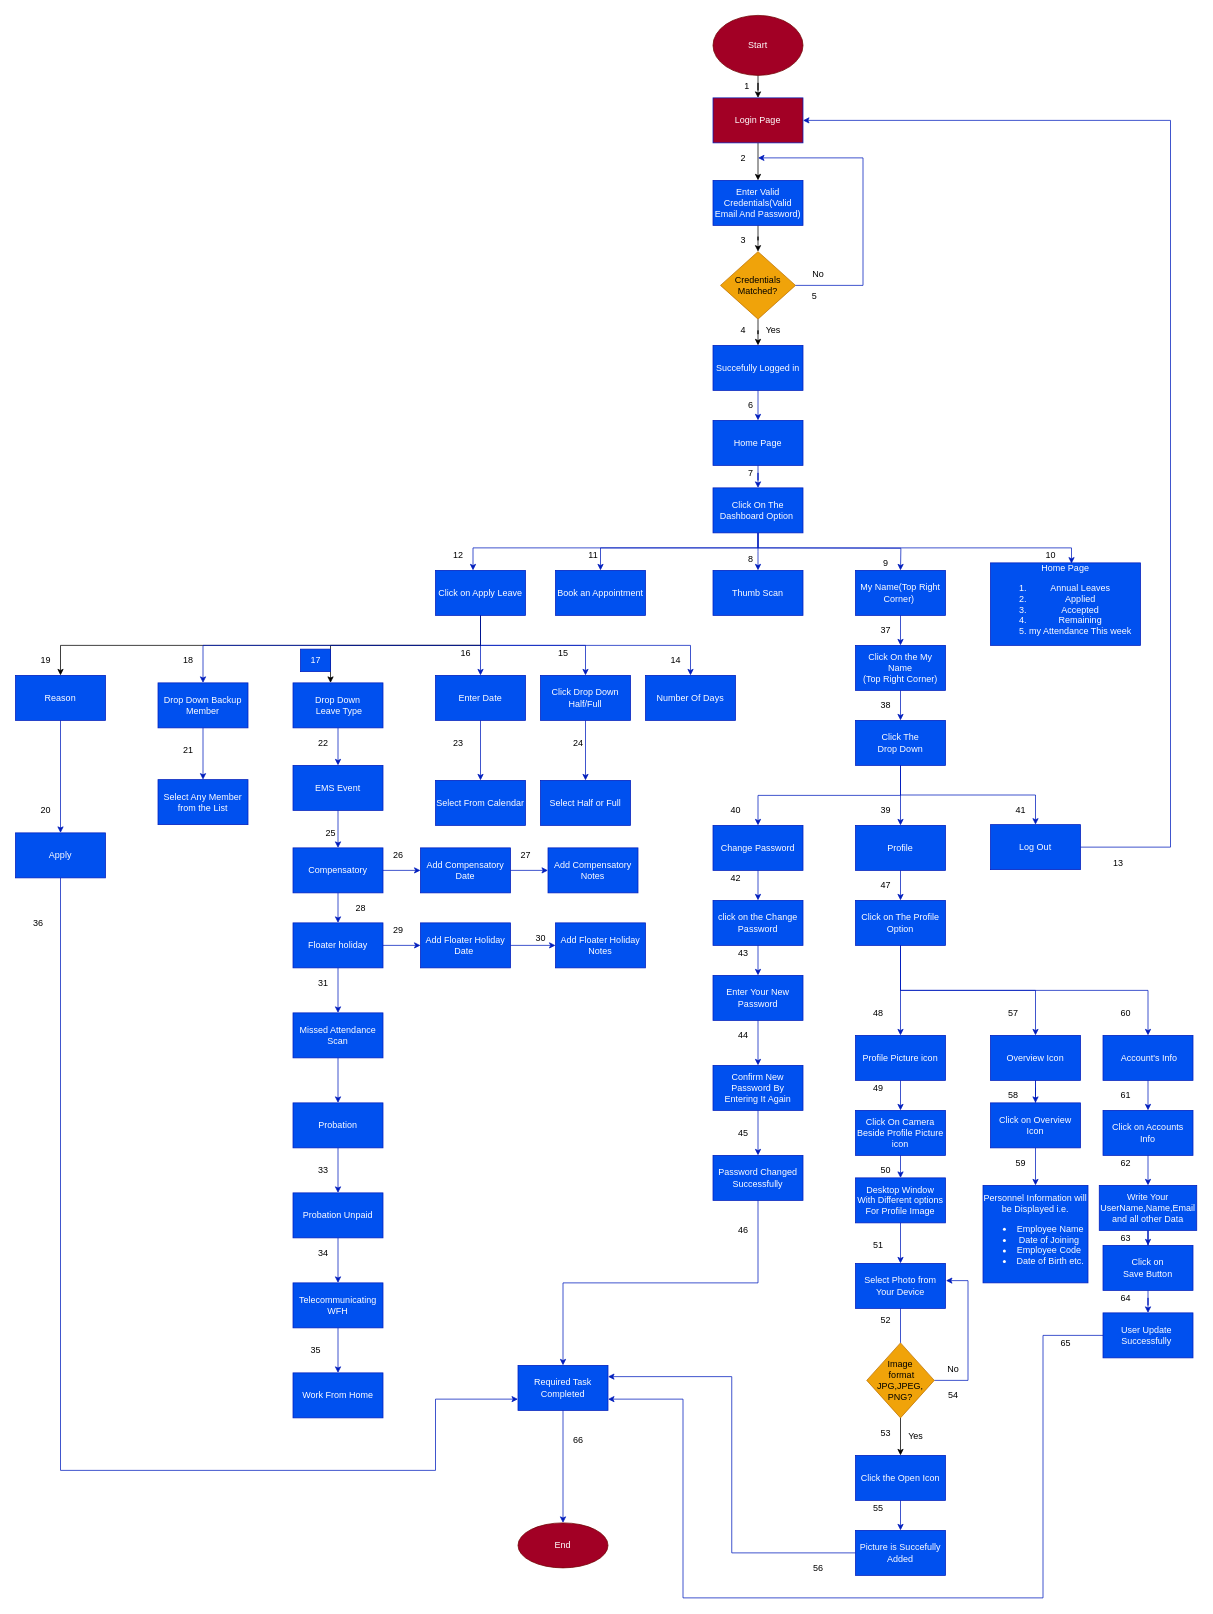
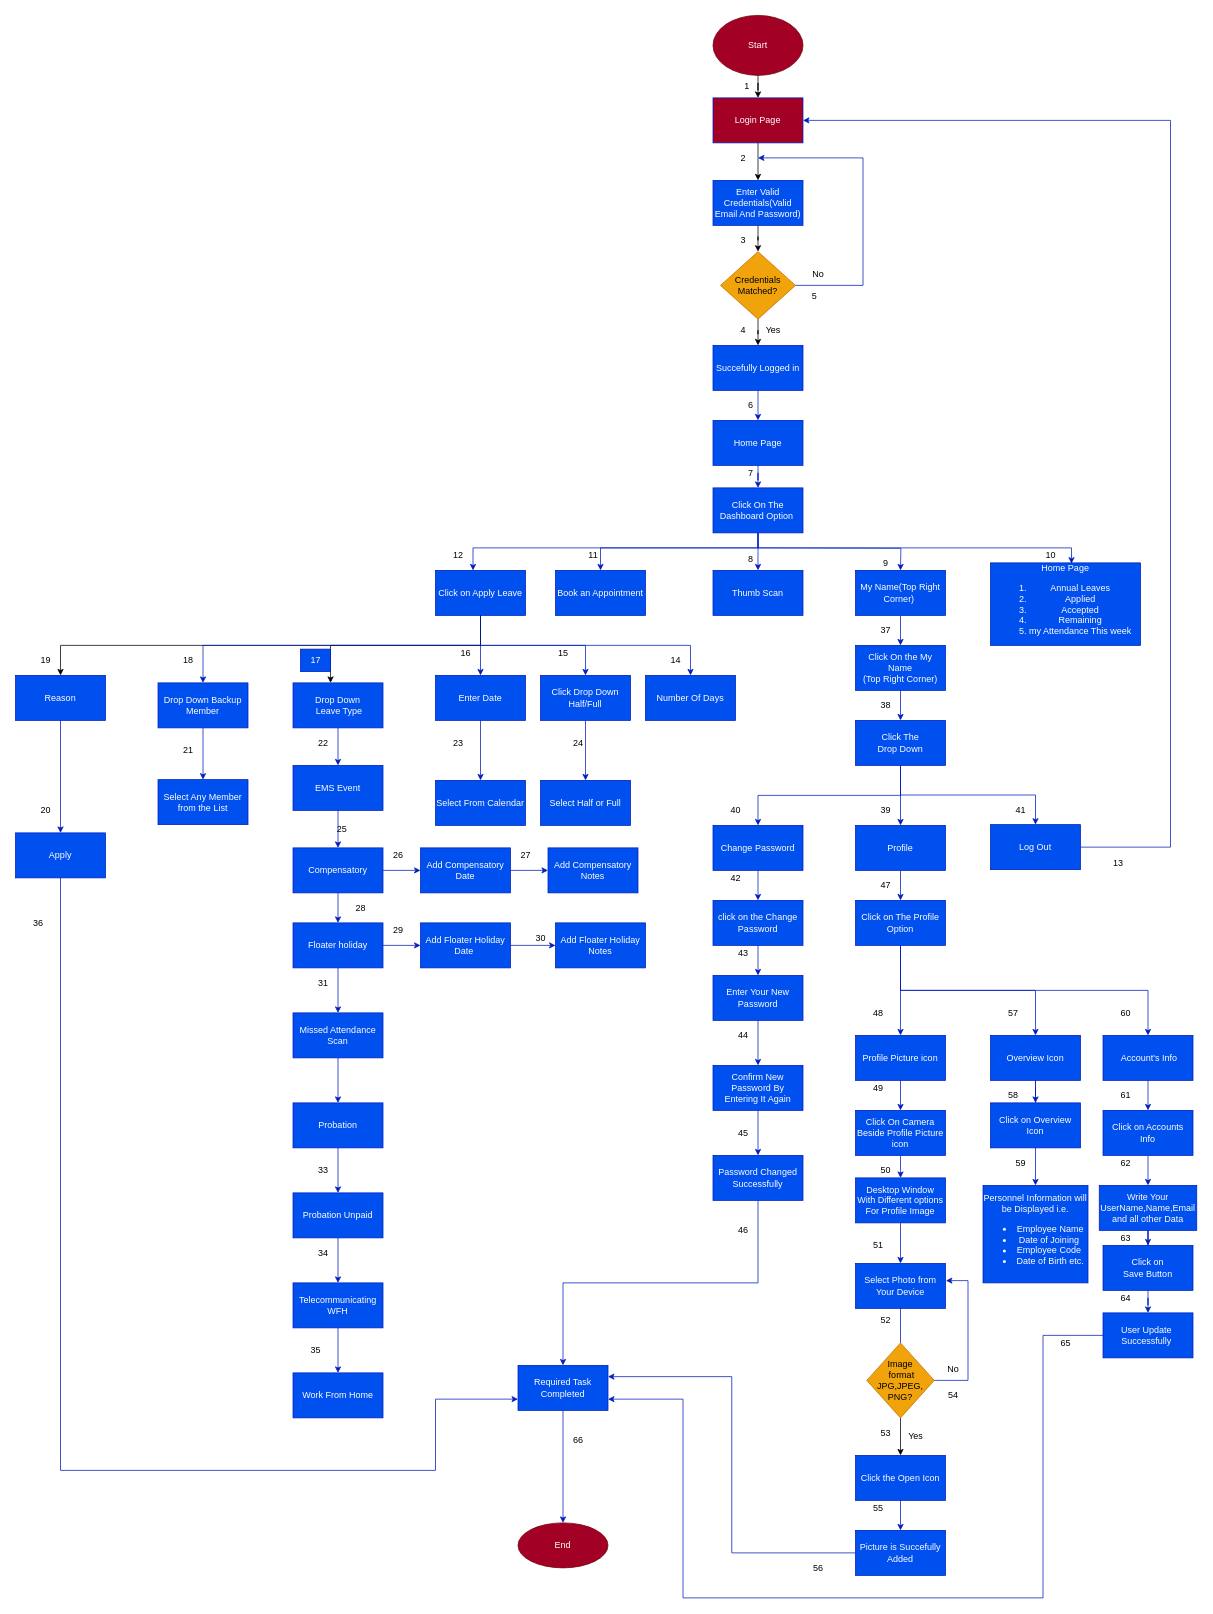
(330, 833) -> (342, 829)
